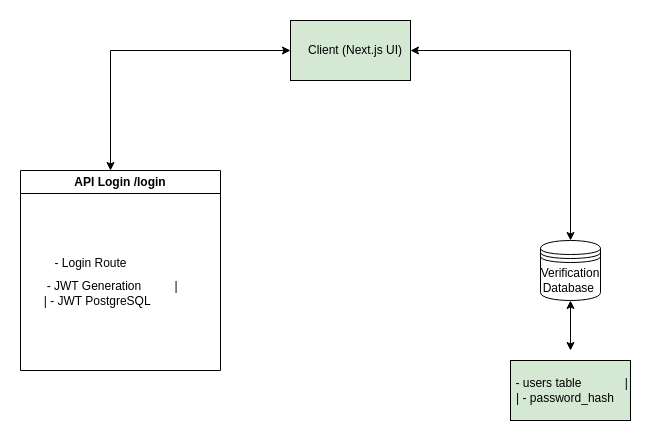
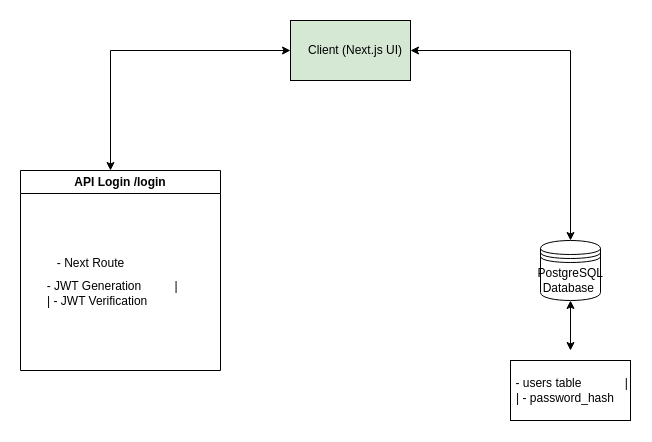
(91, 264) -> (91, 264)
(571, 281) -> (571, 281)
(111, 294) -> (111, 294)
(571, 391) -> (571, 391)
